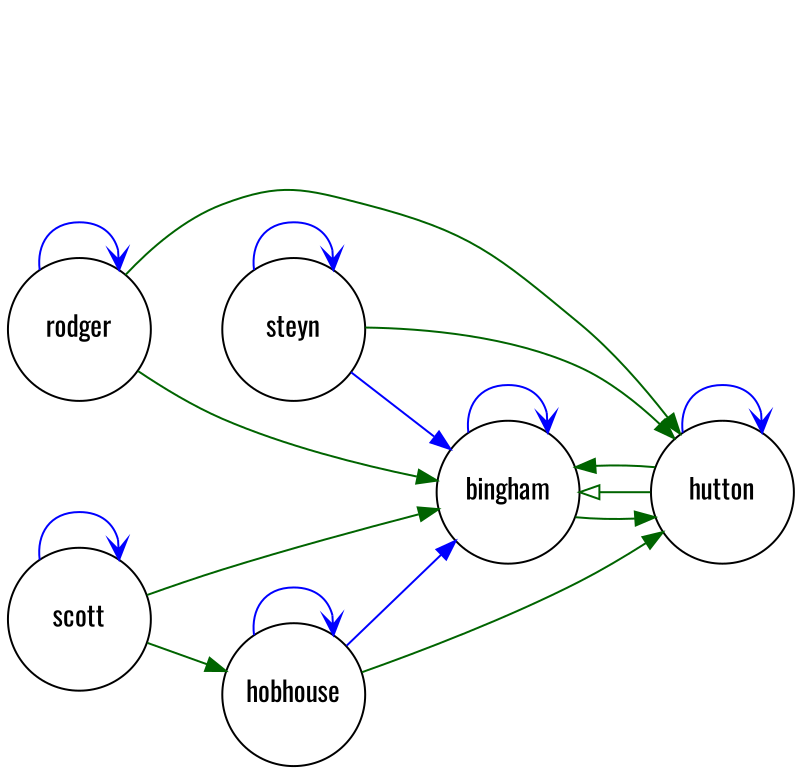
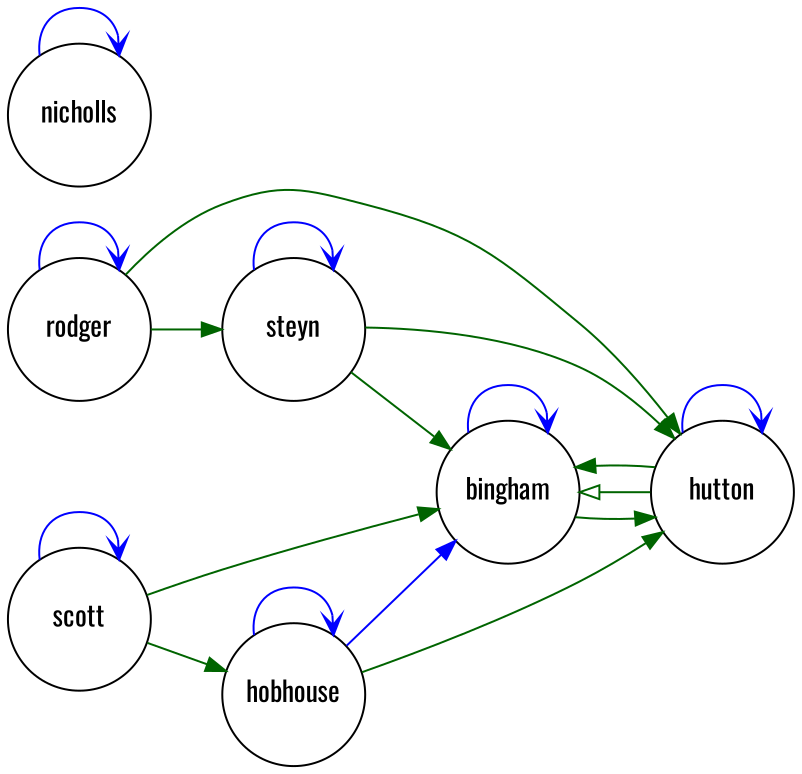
none -> (79, 115)
(393, 404) -> (393, 404)
(272, 438) -> (176, 329)
